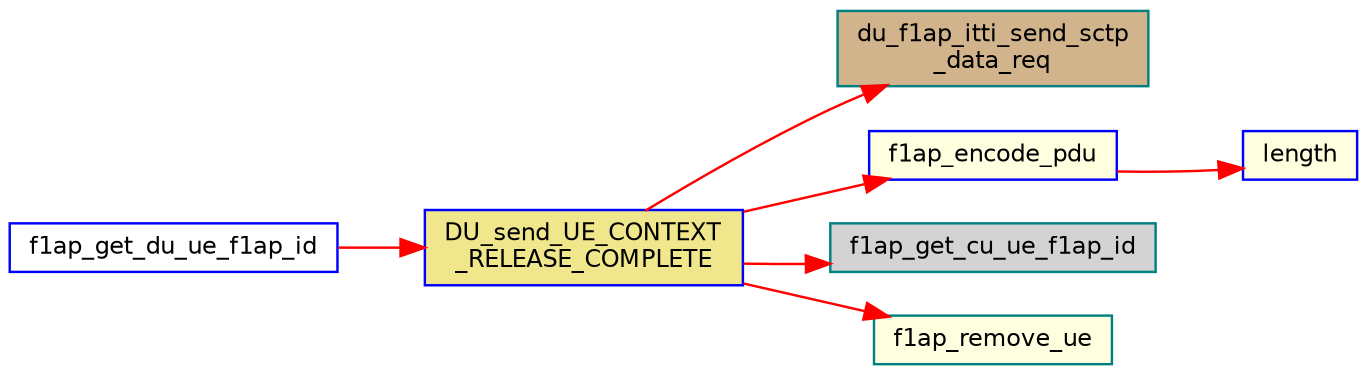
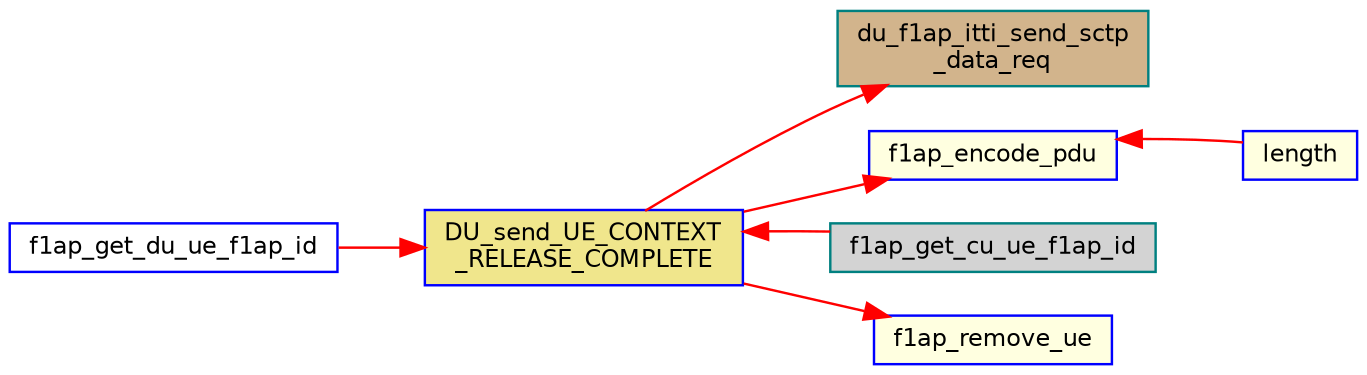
(1168, 172) -> (1193, 140)
(775, 264) -> (799, 231)
(993, 340) -> (993, 340)
